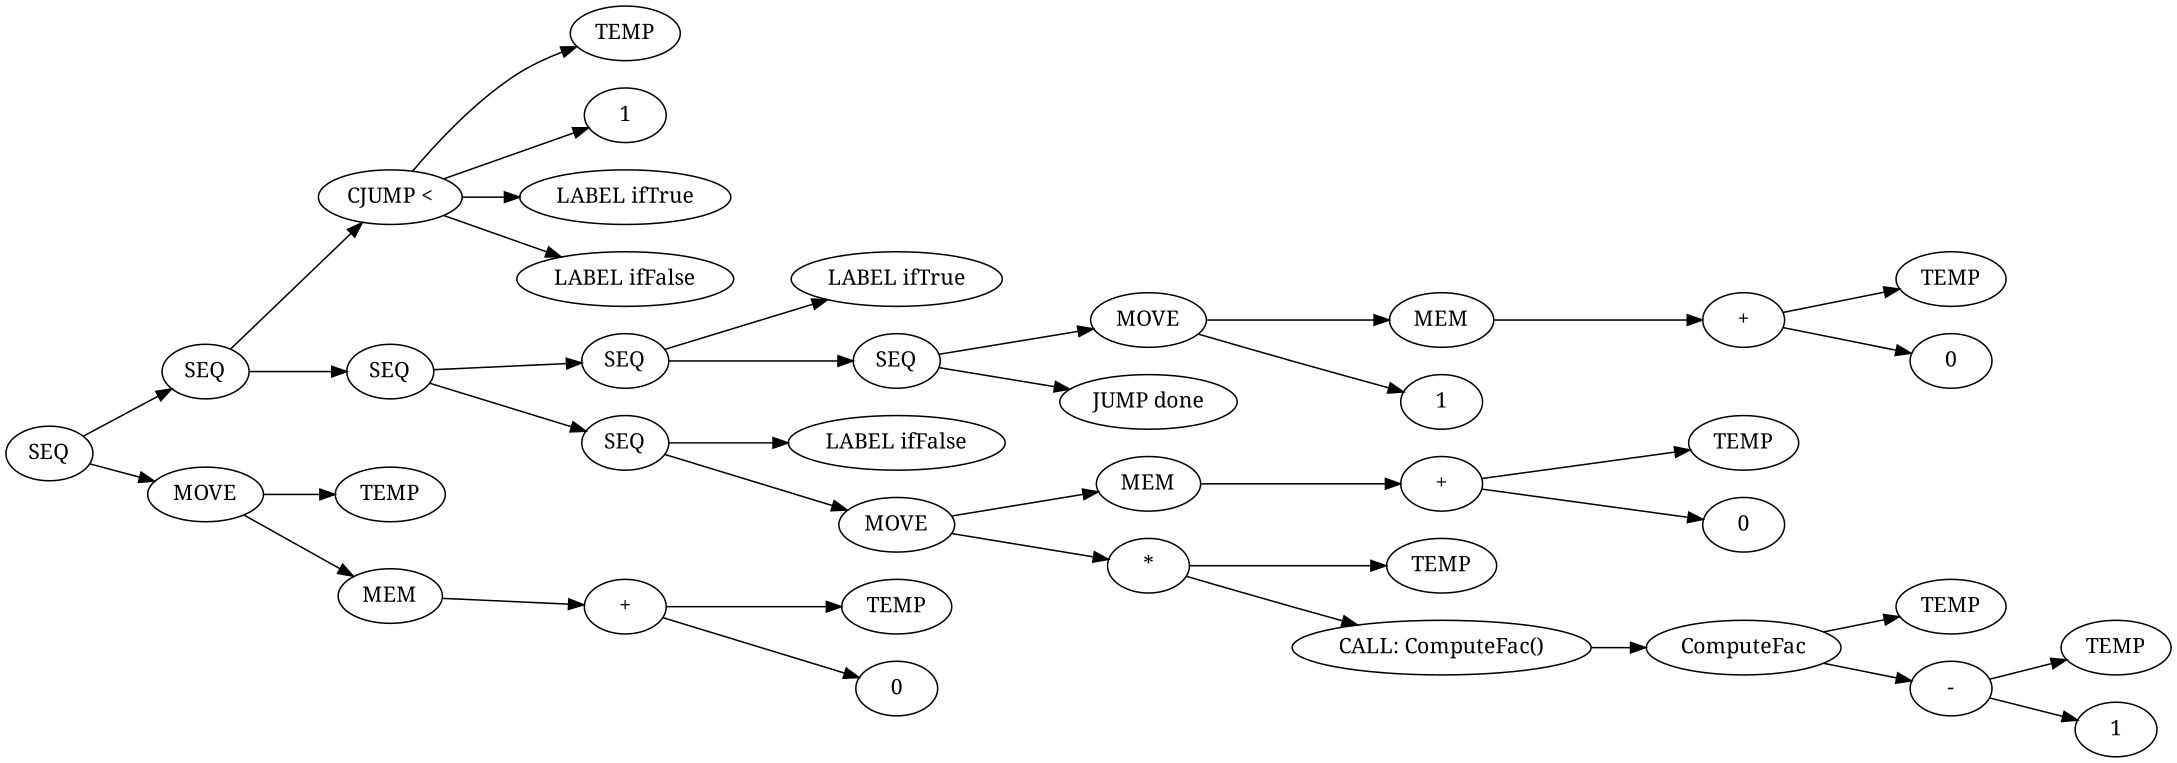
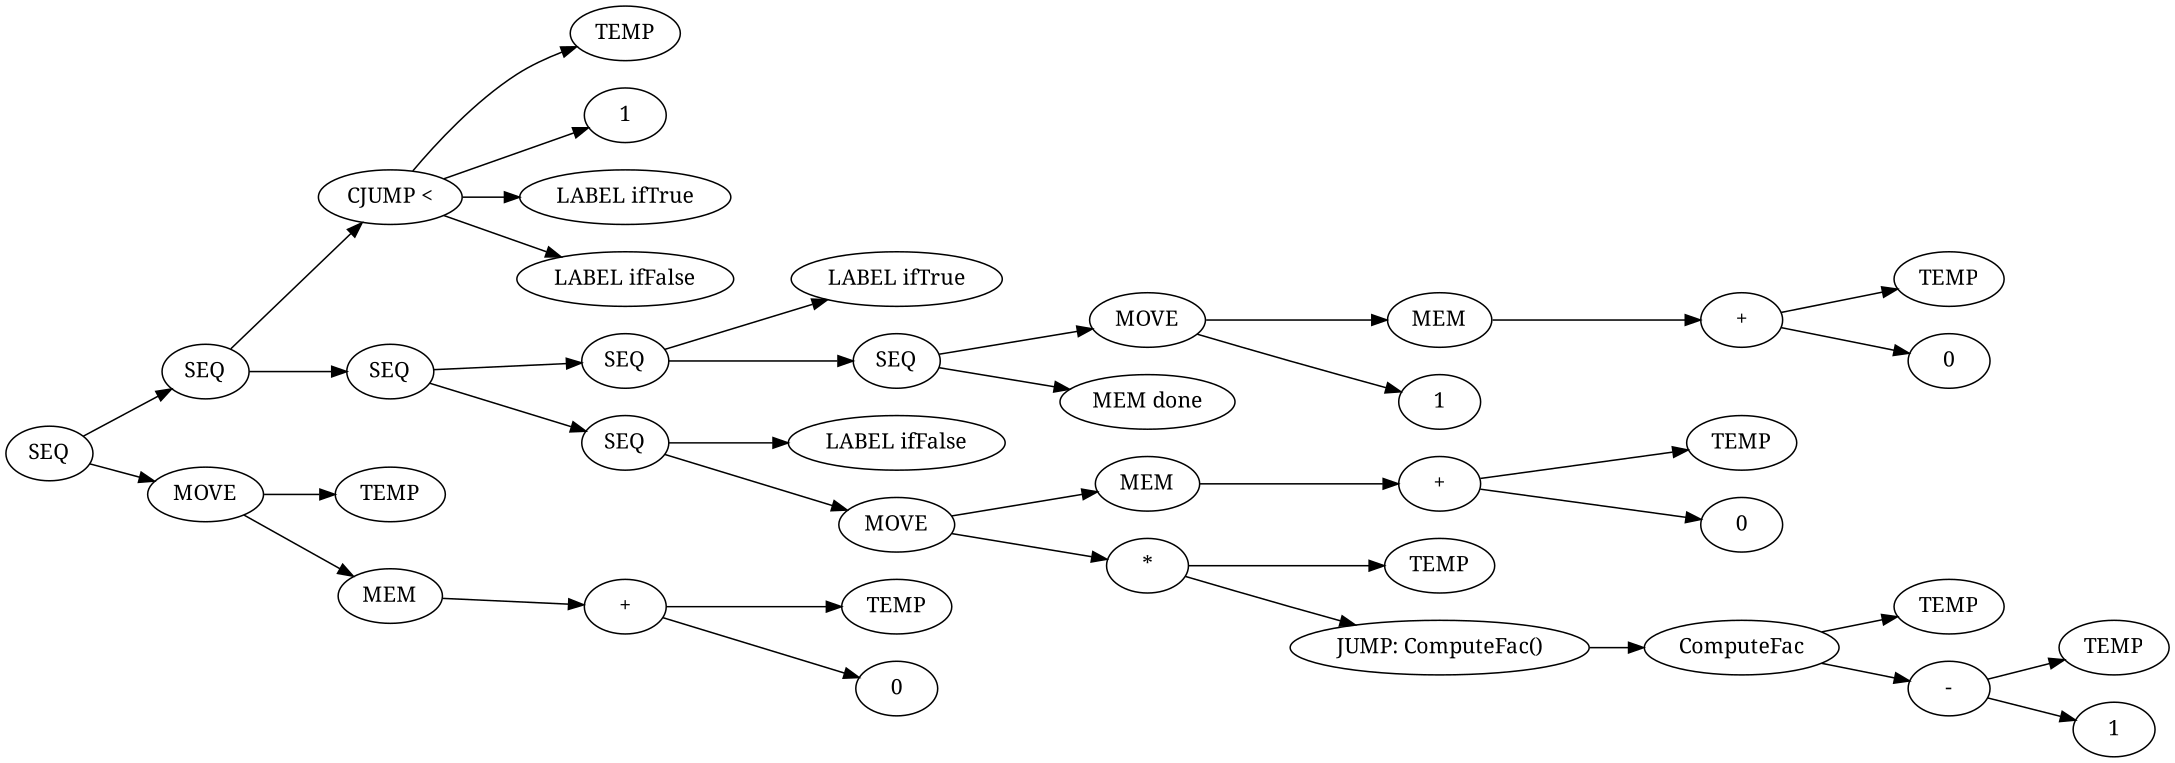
(1148, 402) -> (1148, 402)
(1442, 648) -> (1440, 648)
